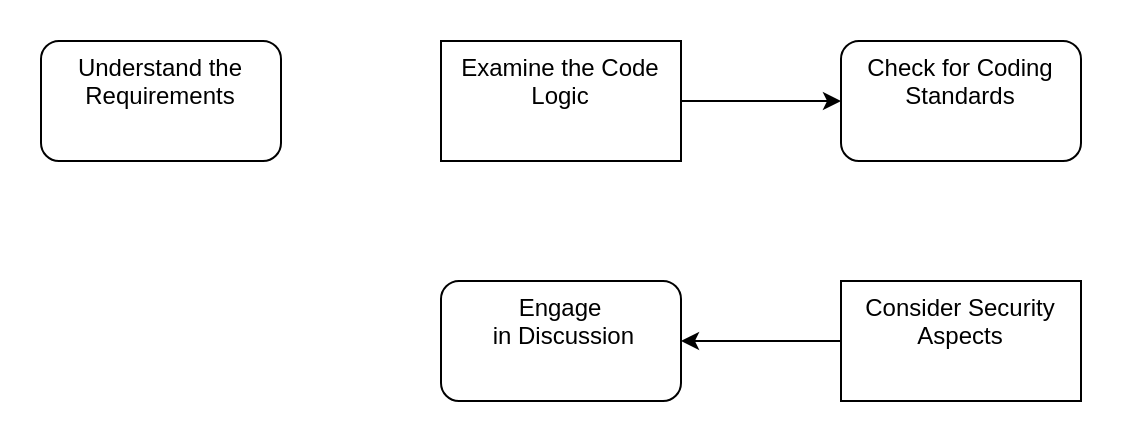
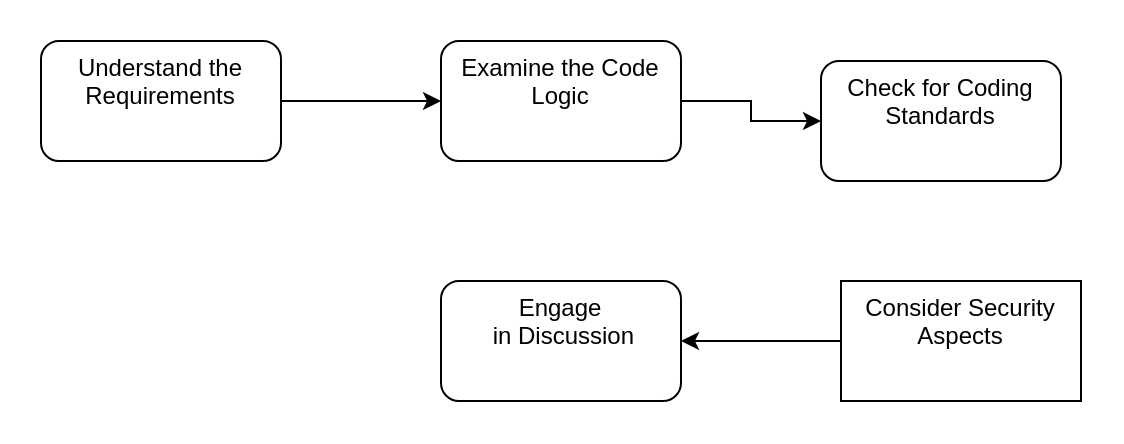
none -> (354, 101)
(561, 101) -> (561, 101)
(961, 101) -> (941, 121)
